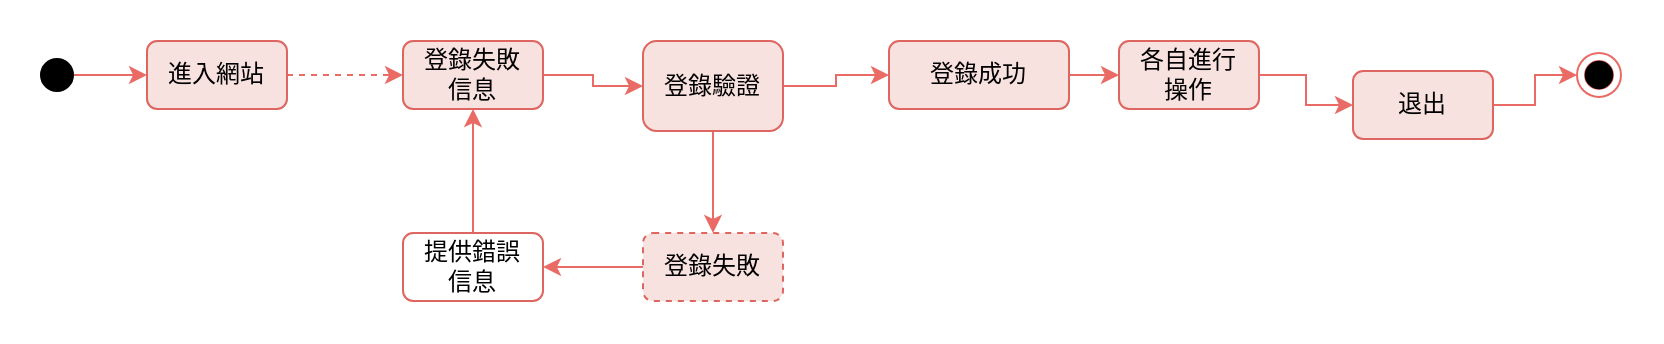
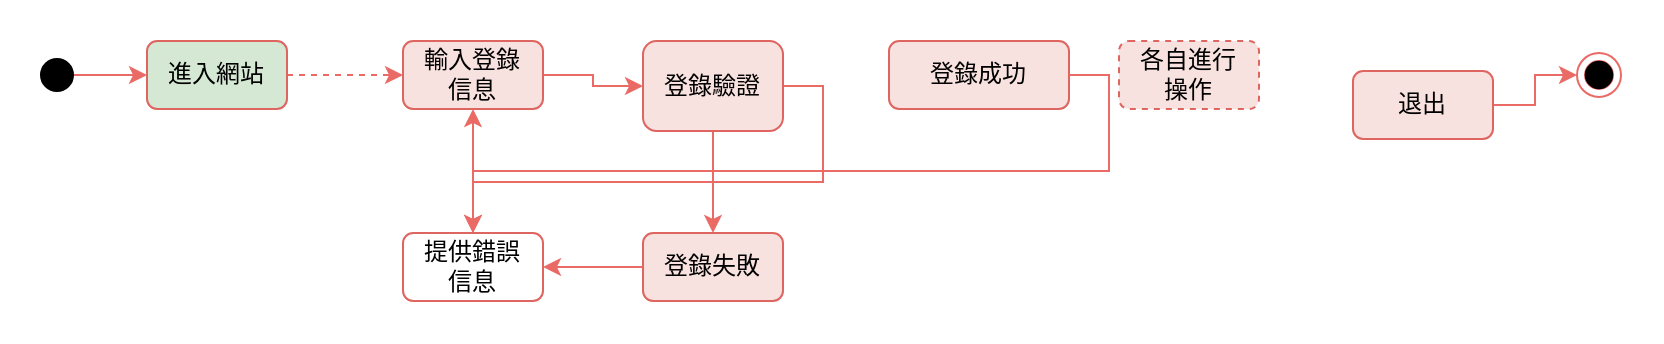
(217, 75) -> (217, 75)
(473, 75) -> (473, 75)
(842, 75) -> (700, 182)
(1104, 75) -> (844, 171)
(1189, 75) -> (1189, 75)
(1306, 83) -> none
(713, 267) -> (713, 267)
